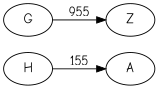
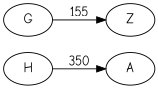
(79, 13) -> (79, 13)
(79, 62) -> (79, 62)
